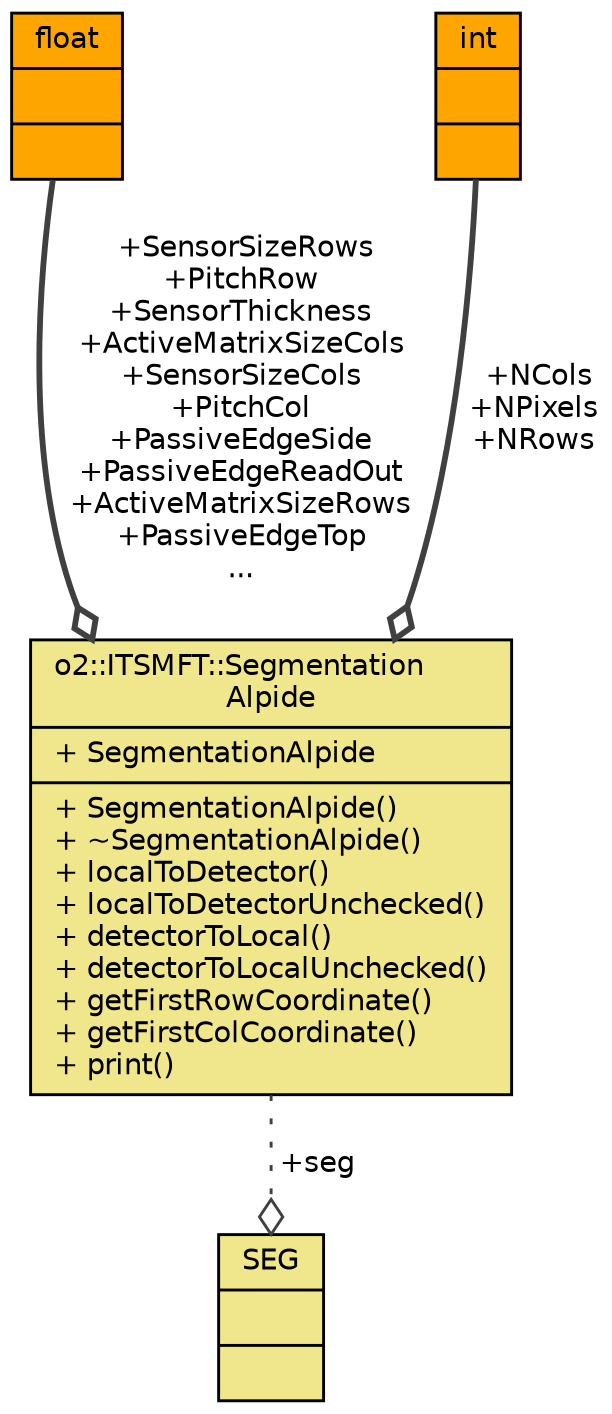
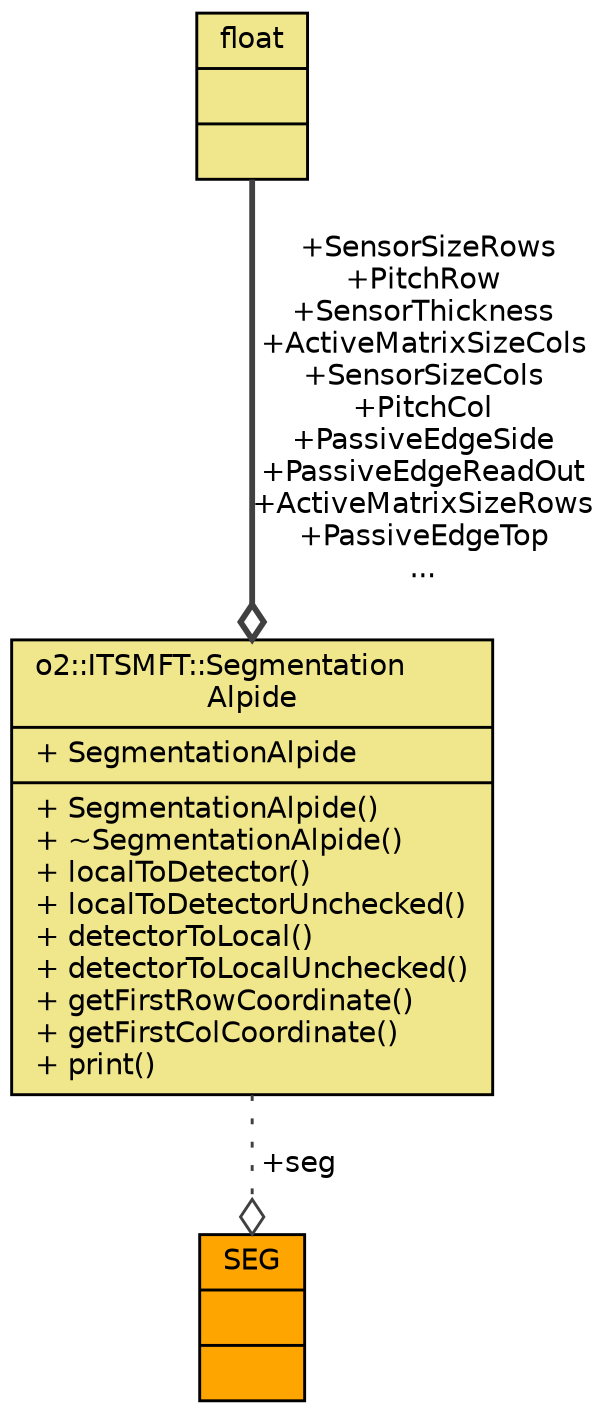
(67, 96) -> (252, 96)
(478, 96) -> none
(271, 1318) -> (252, 1318)
